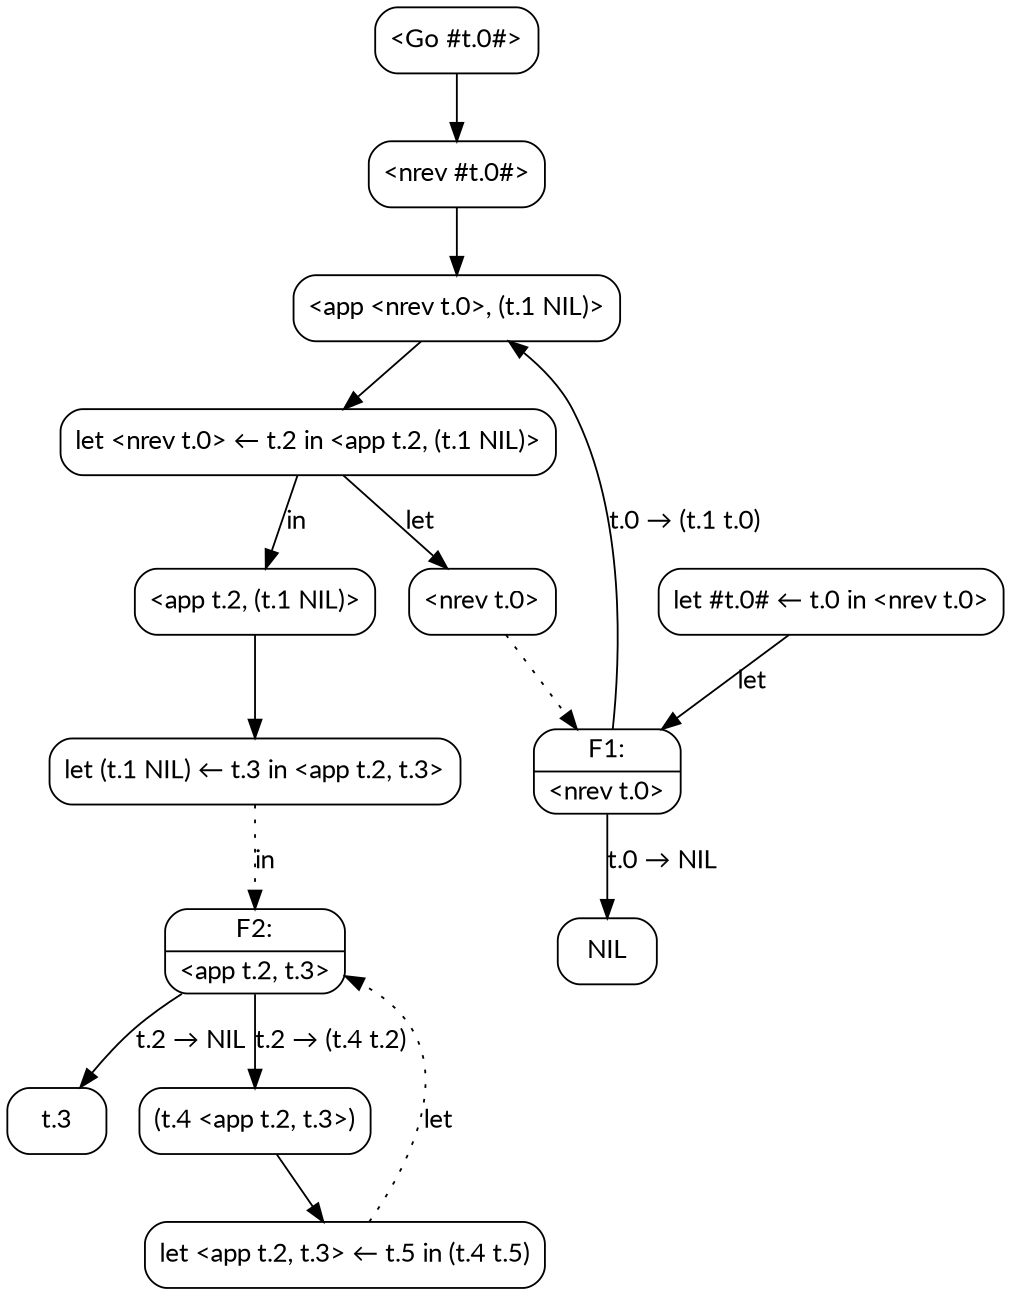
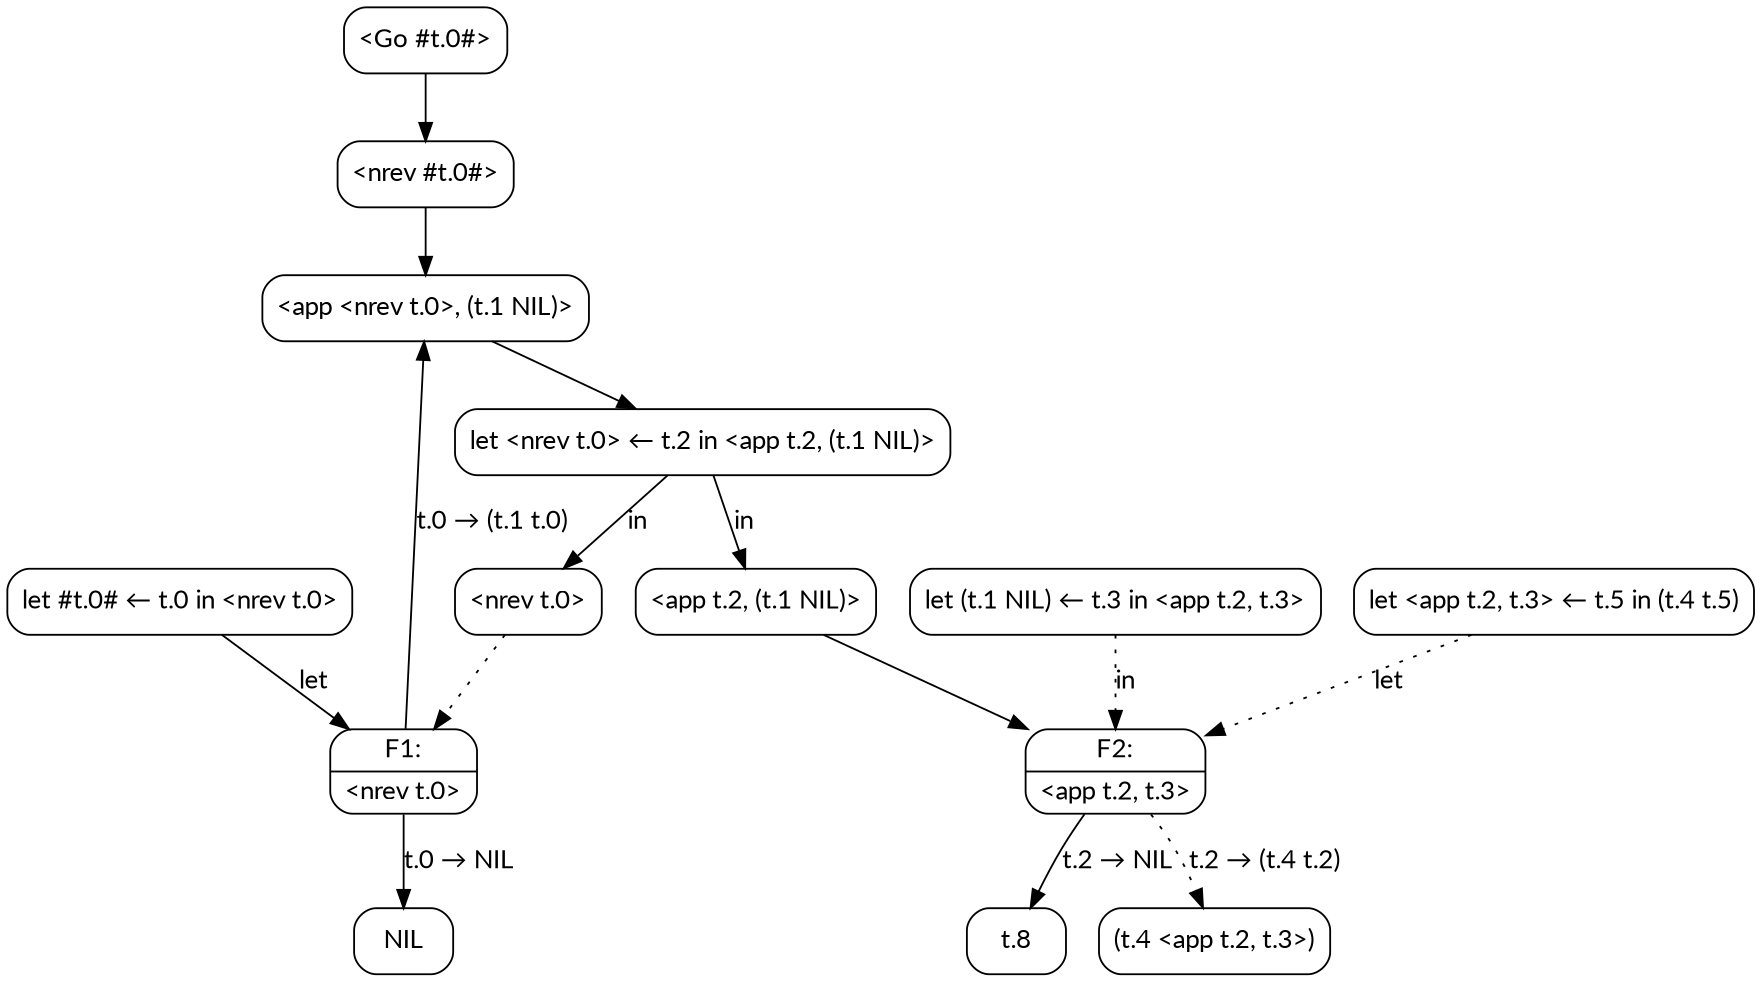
(420, 522) -> (638, 522)
(255, 677) -> (917, 678)
(255, 1032) -> (1176, 851)
(57, 1121) -> (1016, 941)
(295, 1181) -> none
